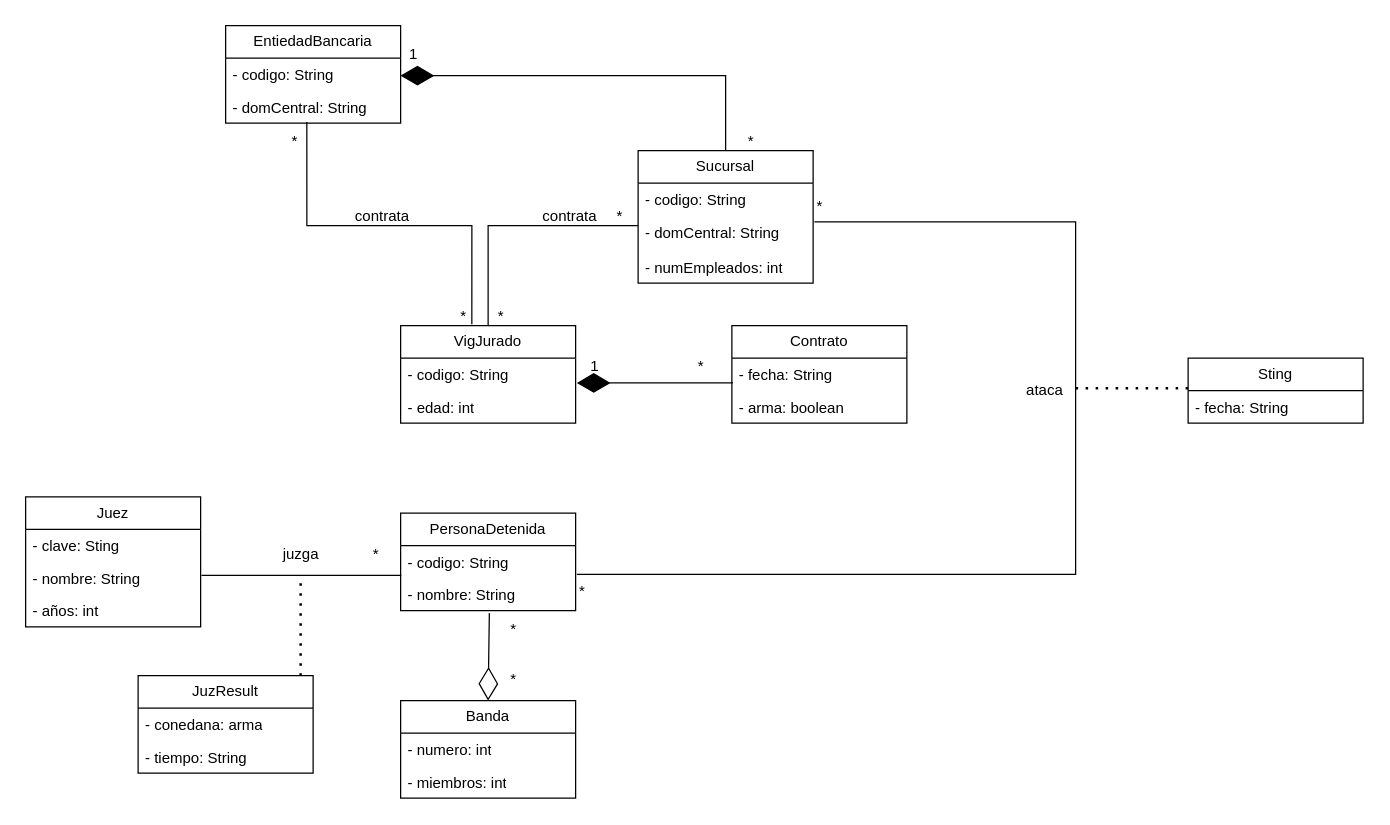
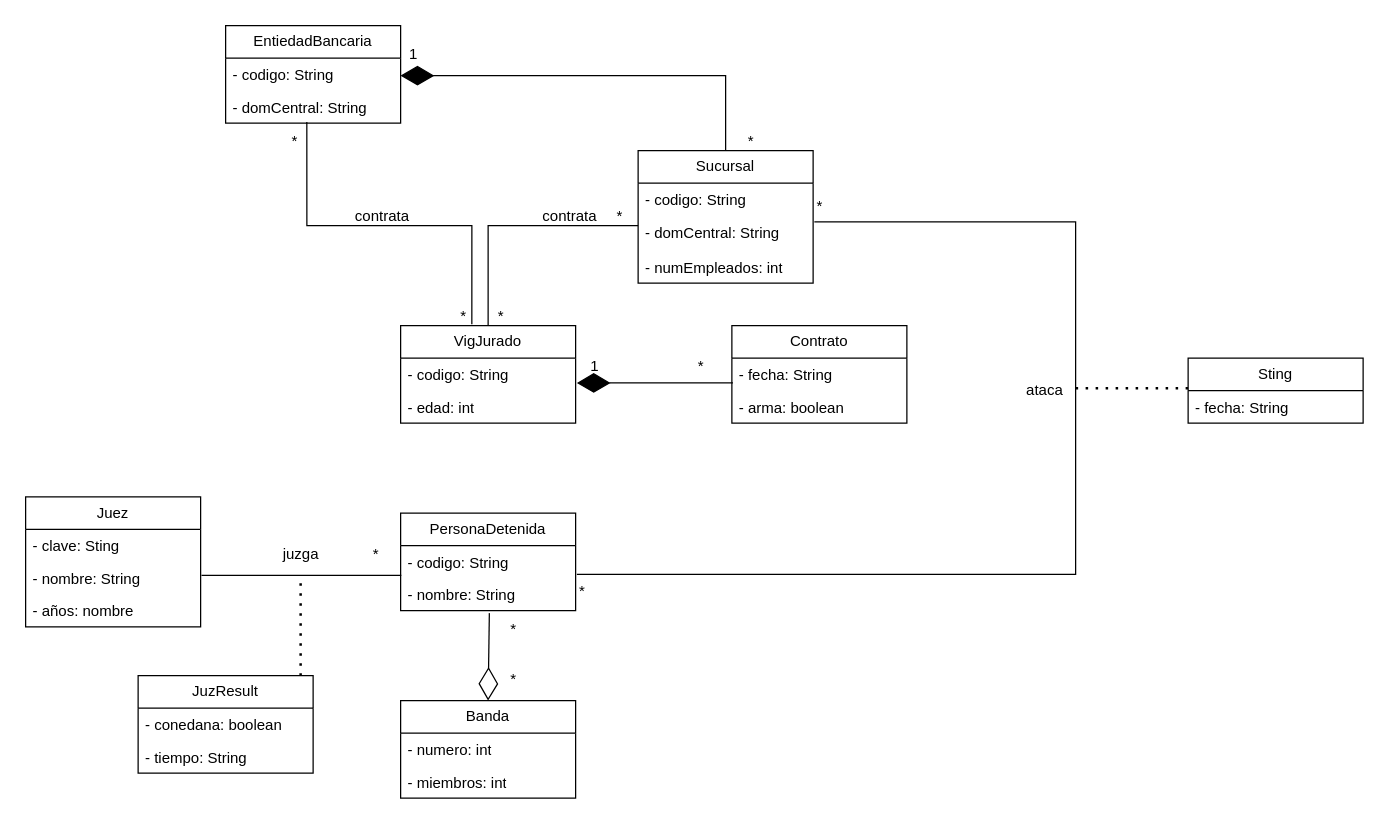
(72, 612) -> (86, 612)
(207, 726) -> (218, 726)
